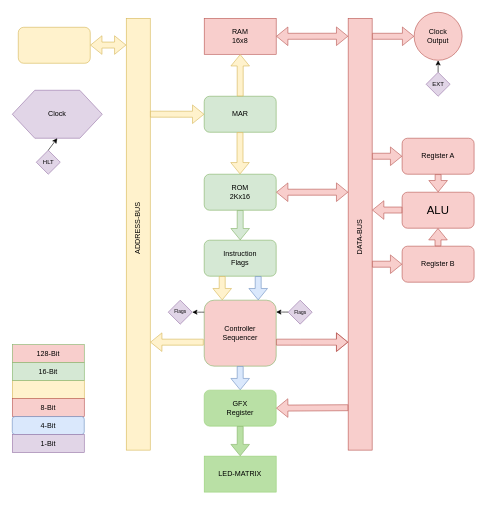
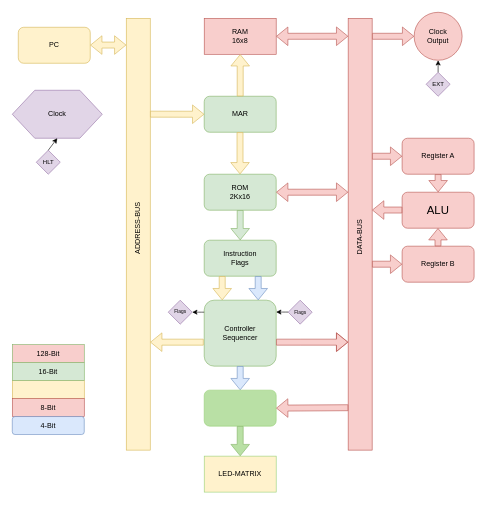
none -> (54, 45)
(240, 333) -> (240, 333)
(240, 408) -> none
(48, 444) -> none
(240, 474) -> (240, 474)
